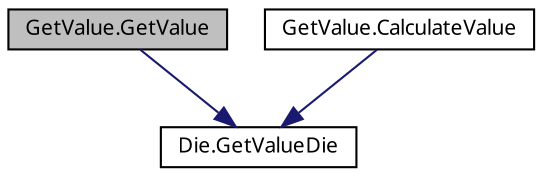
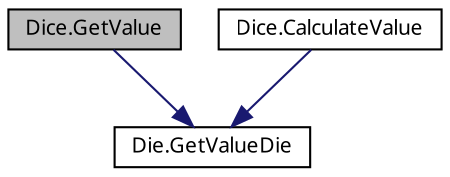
(118, 29) -> (95, 29)
(400, 29) -> (330, 29)
